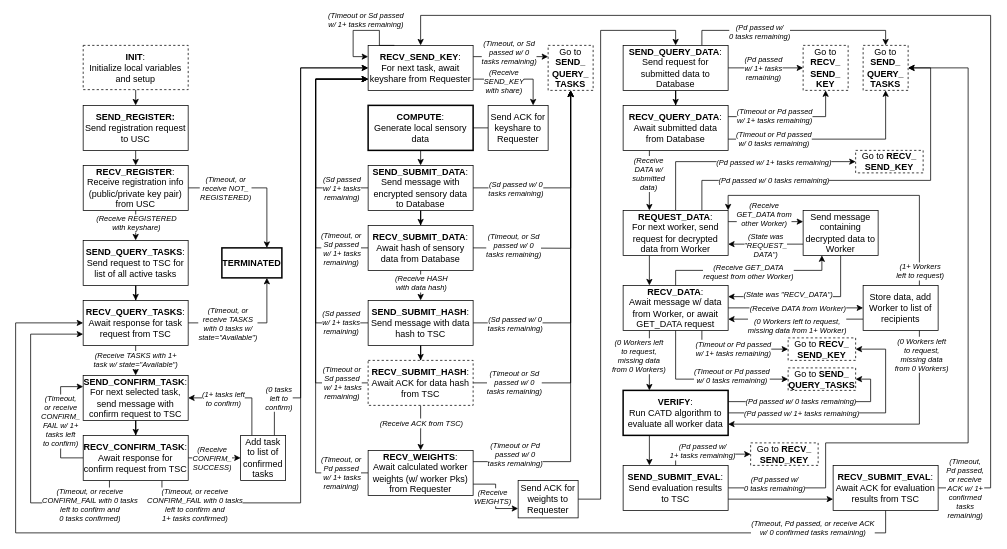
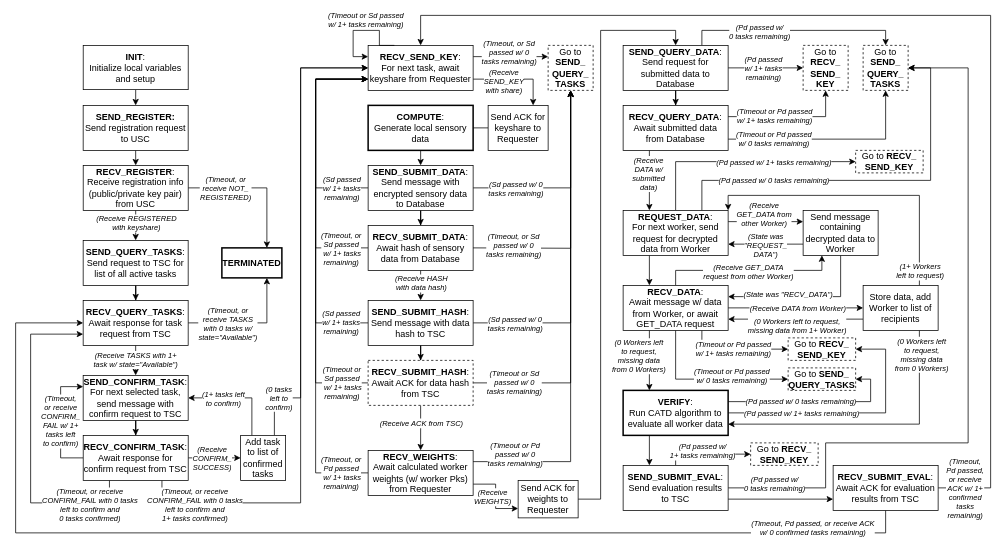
(135, 68) -> (135, 68)
